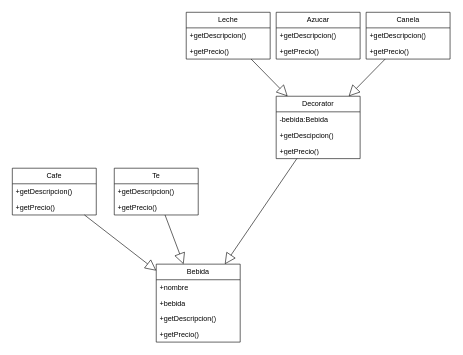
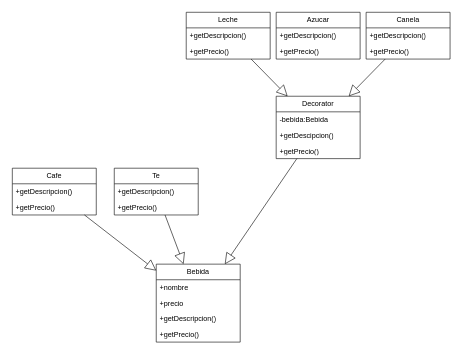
(173, 304) -> (173, 304)
